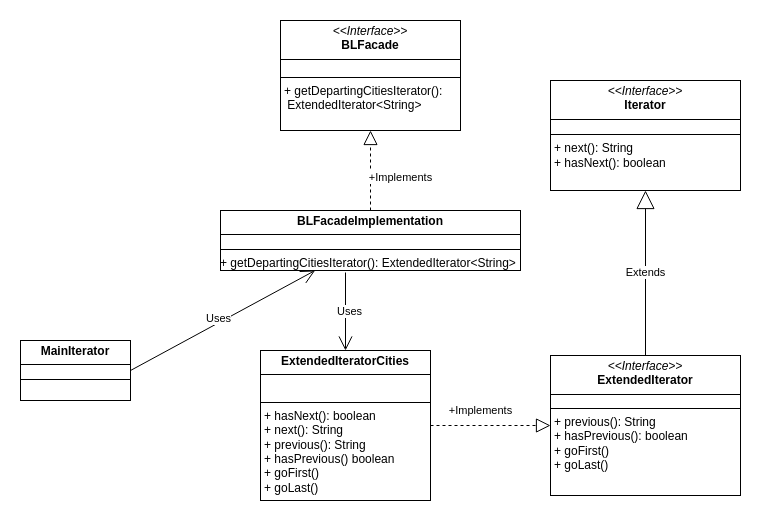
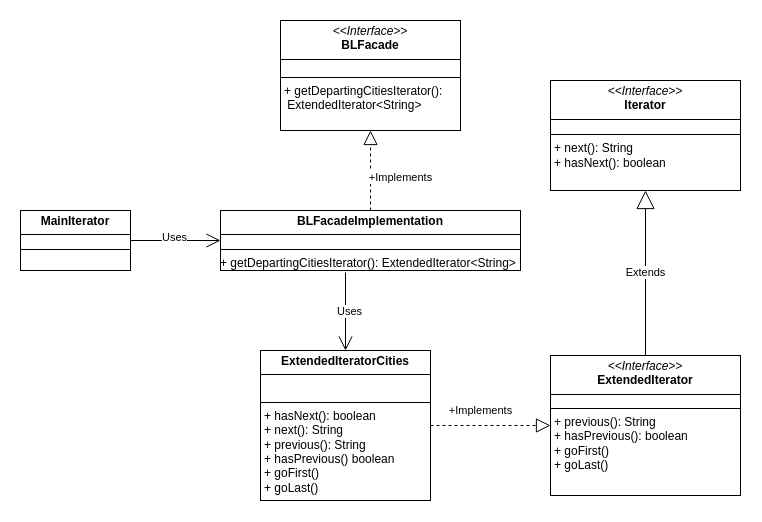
(76, 371) -> (76, 241)
